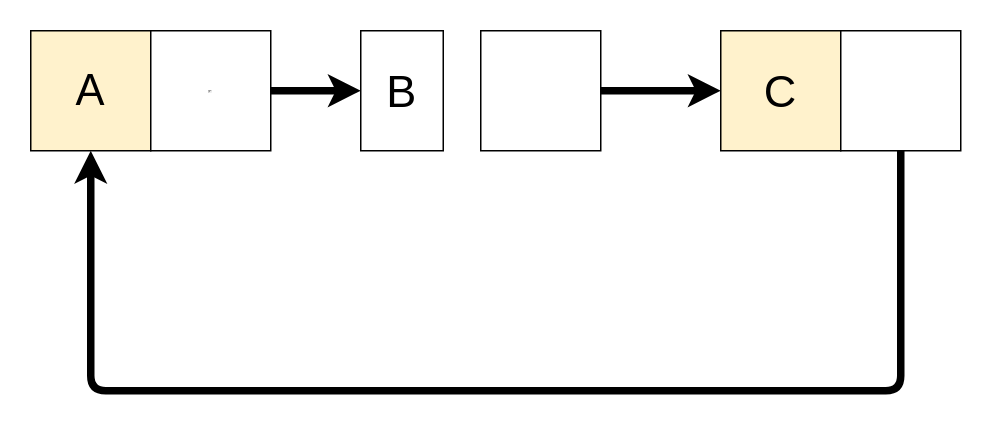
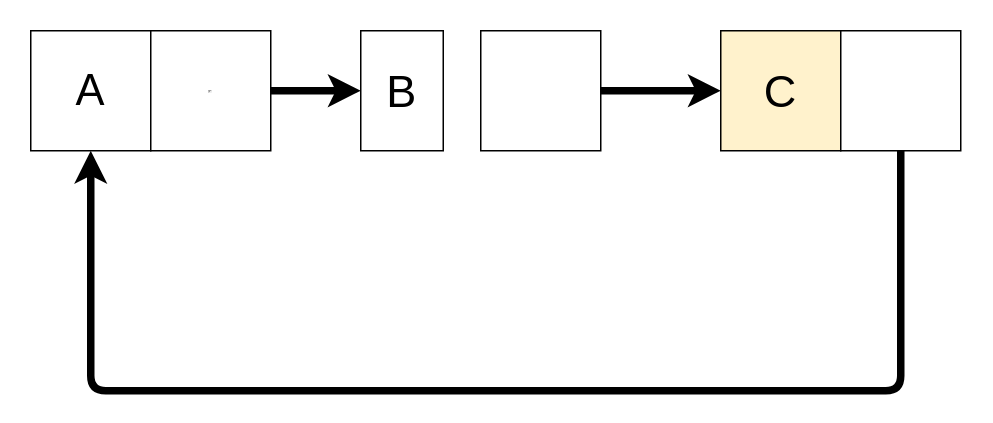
(91, 91) -> (91, 91)
